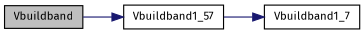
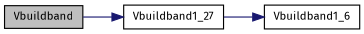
(174, 17) -> (174, 17)
(312, 17) -> (312, 17)
